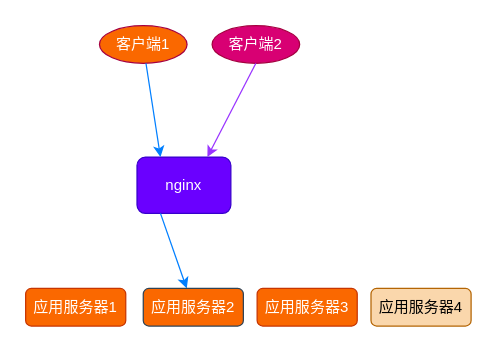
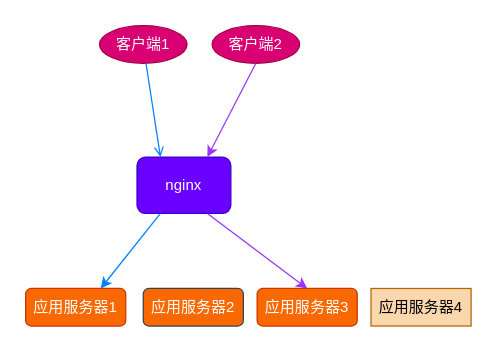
(143, 44) -> (143, 44)
(159, 147) -> (159, 149)
(172, 246) -> (133, 247)
none -> (254, 248)
(421, 307) -> (421, 307)
